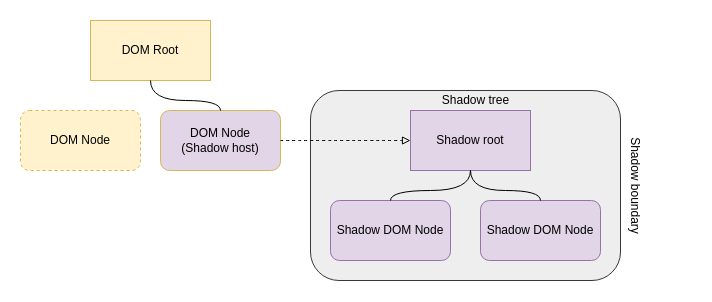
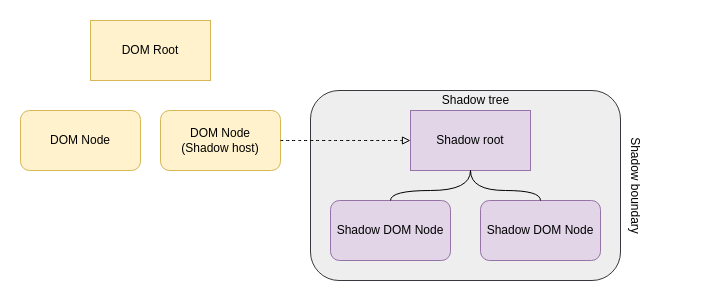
(181, 100) -> none
(81, 141) -> (81, 141)
(221, 141) -> (221, 141)
